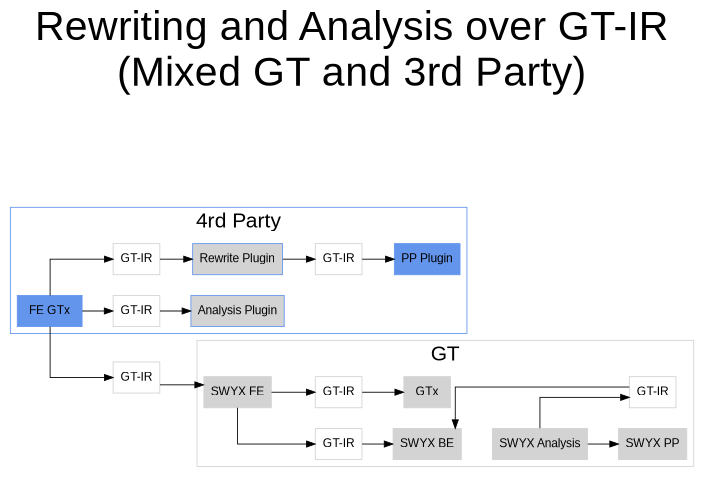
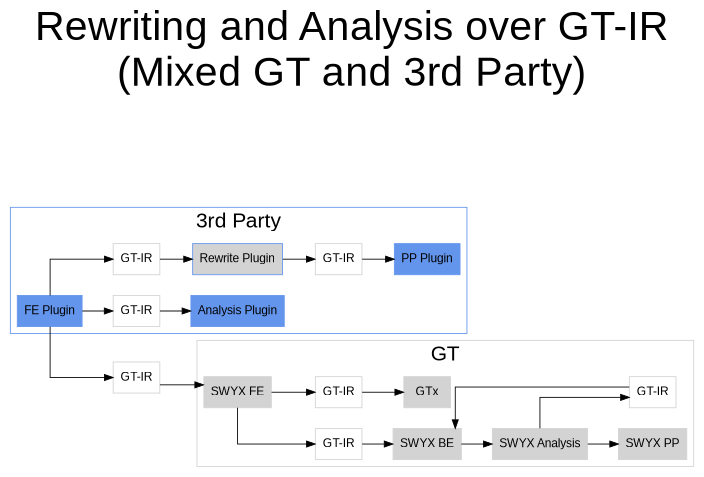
(239, 222) -> (239, 222)
(50, 311) -> (50, 311)
(238, 311) -> (238, 311)
none -> (472, 444)
